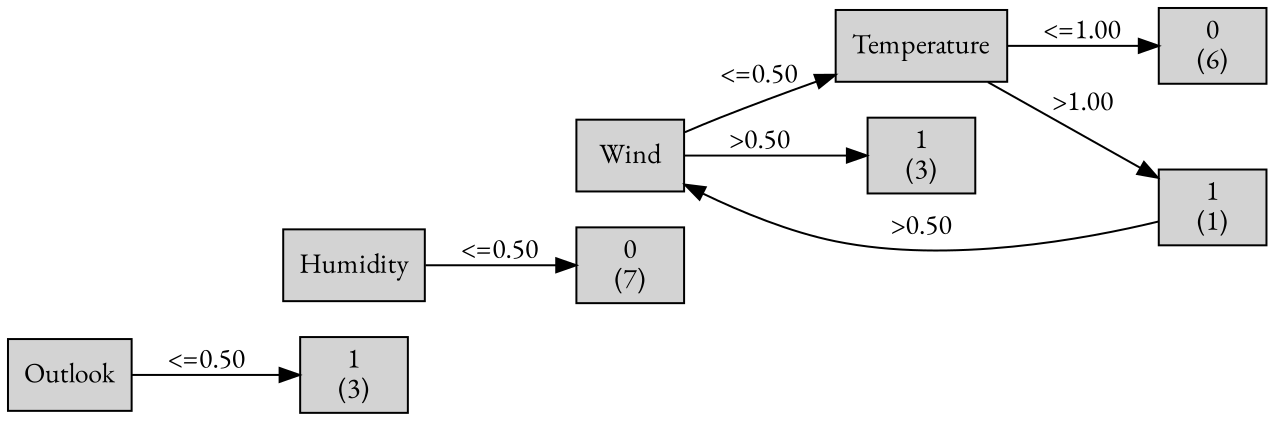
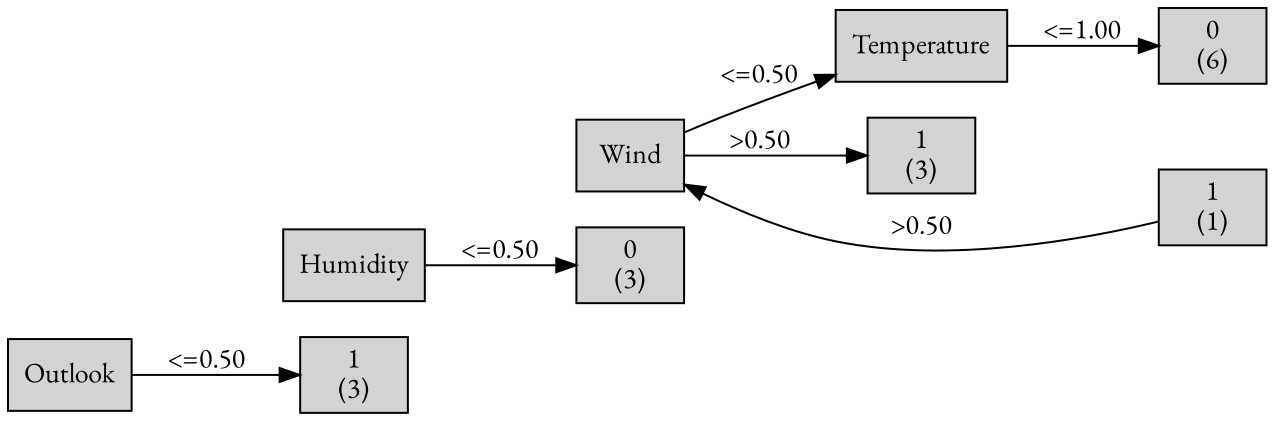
(1064, 125) -> none
(630, 265) -> (630, 265)
